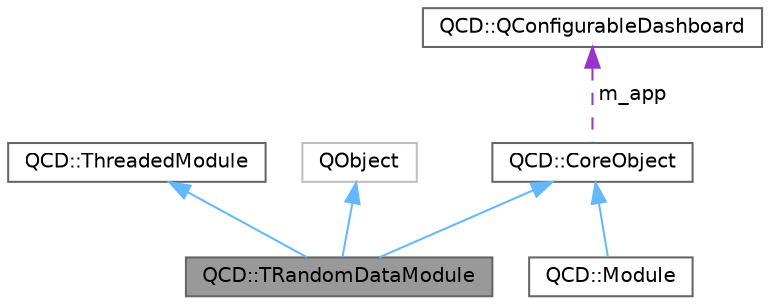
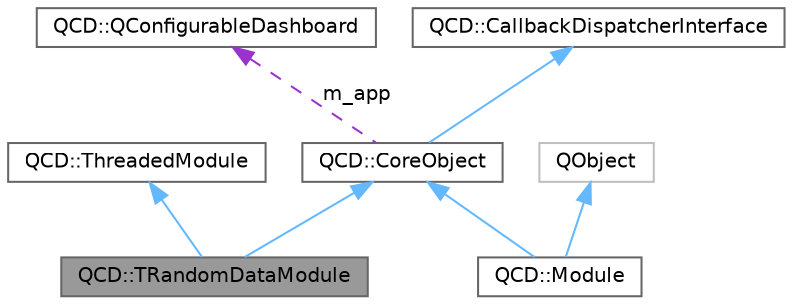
none -> (599, 28)
(347, 230) -> (575, 230)
